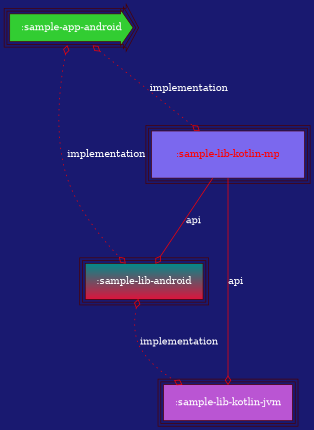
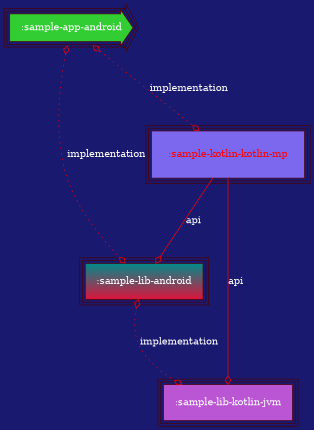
(228, 155) -> (228, 155)
